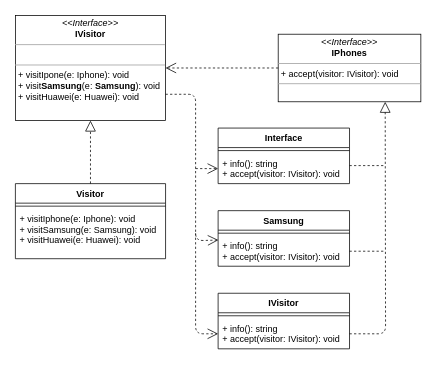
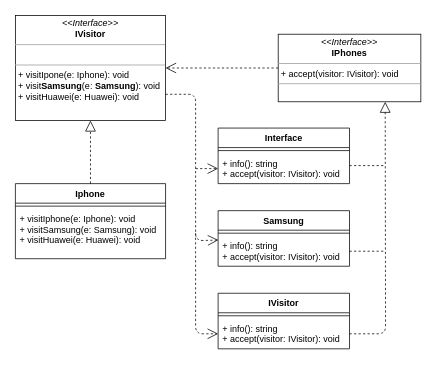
(90, 194) -> (90, 194)
